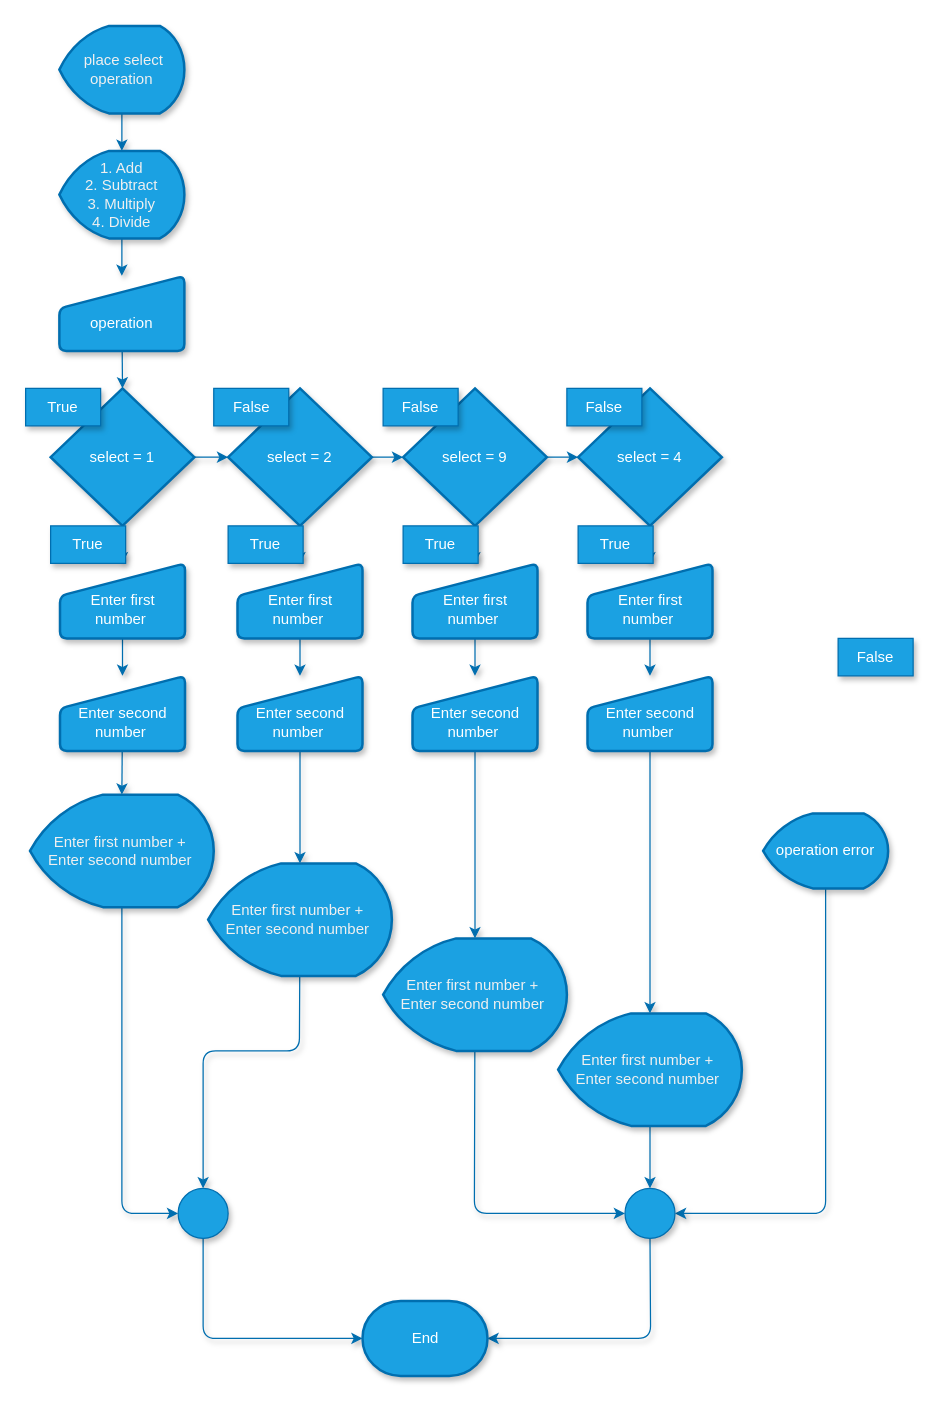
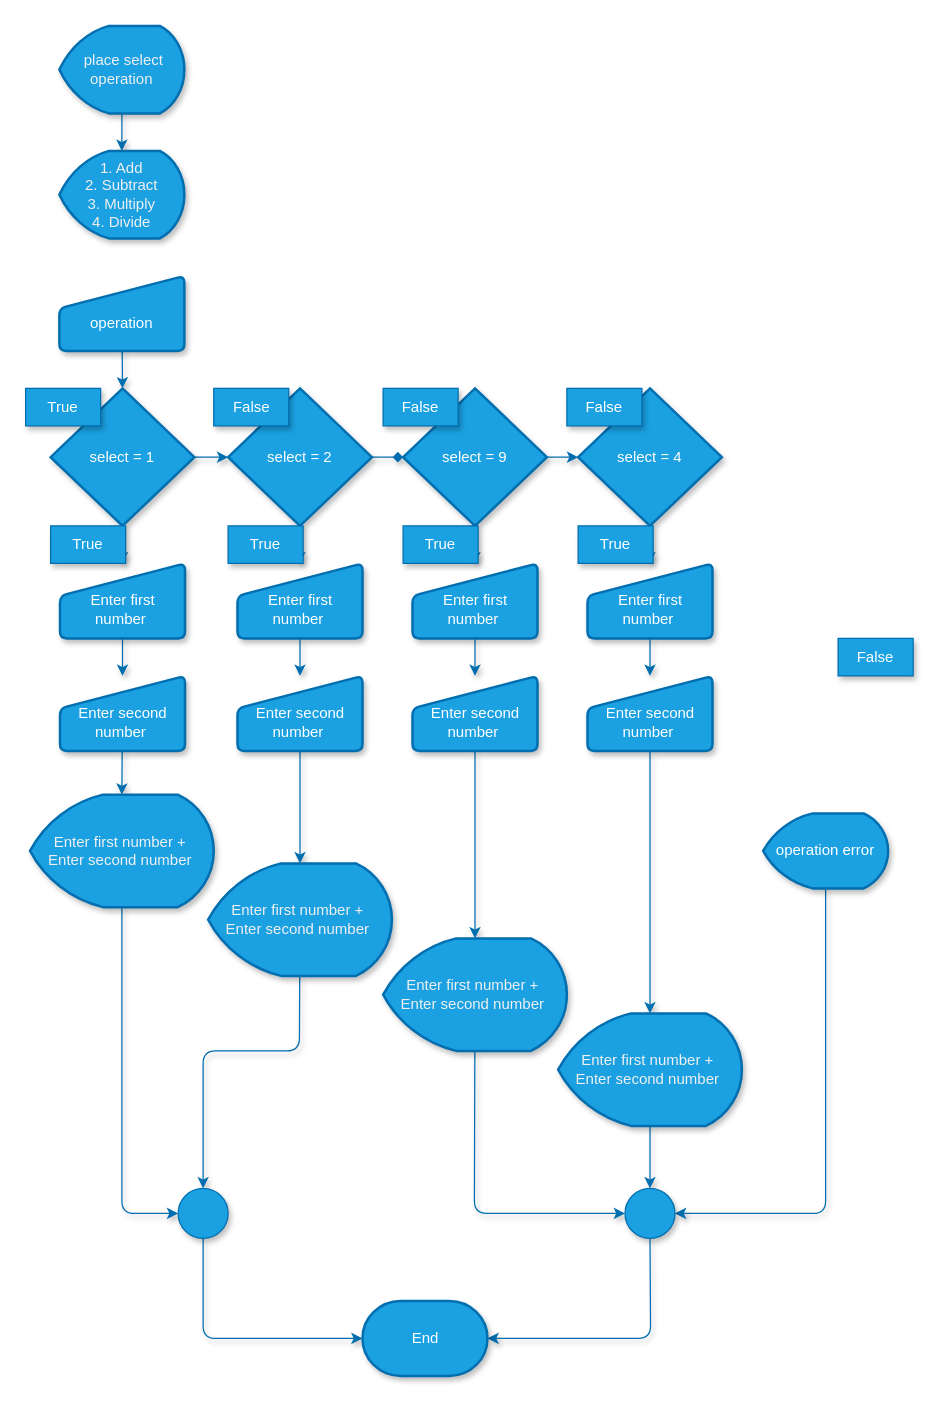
(122, 252) -> none
(393, 457) -> (392, 457)
